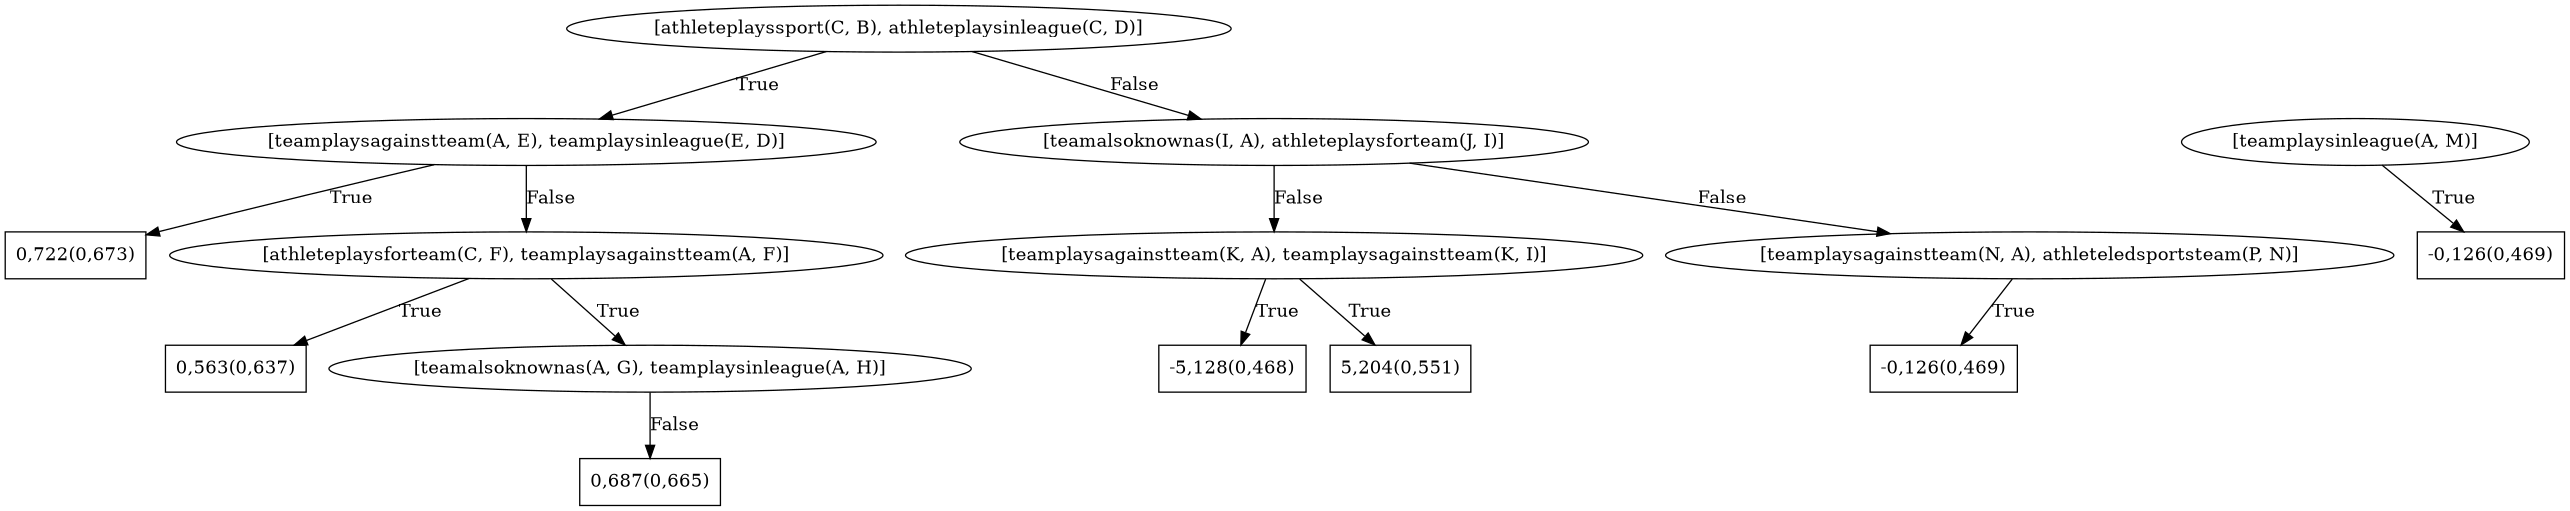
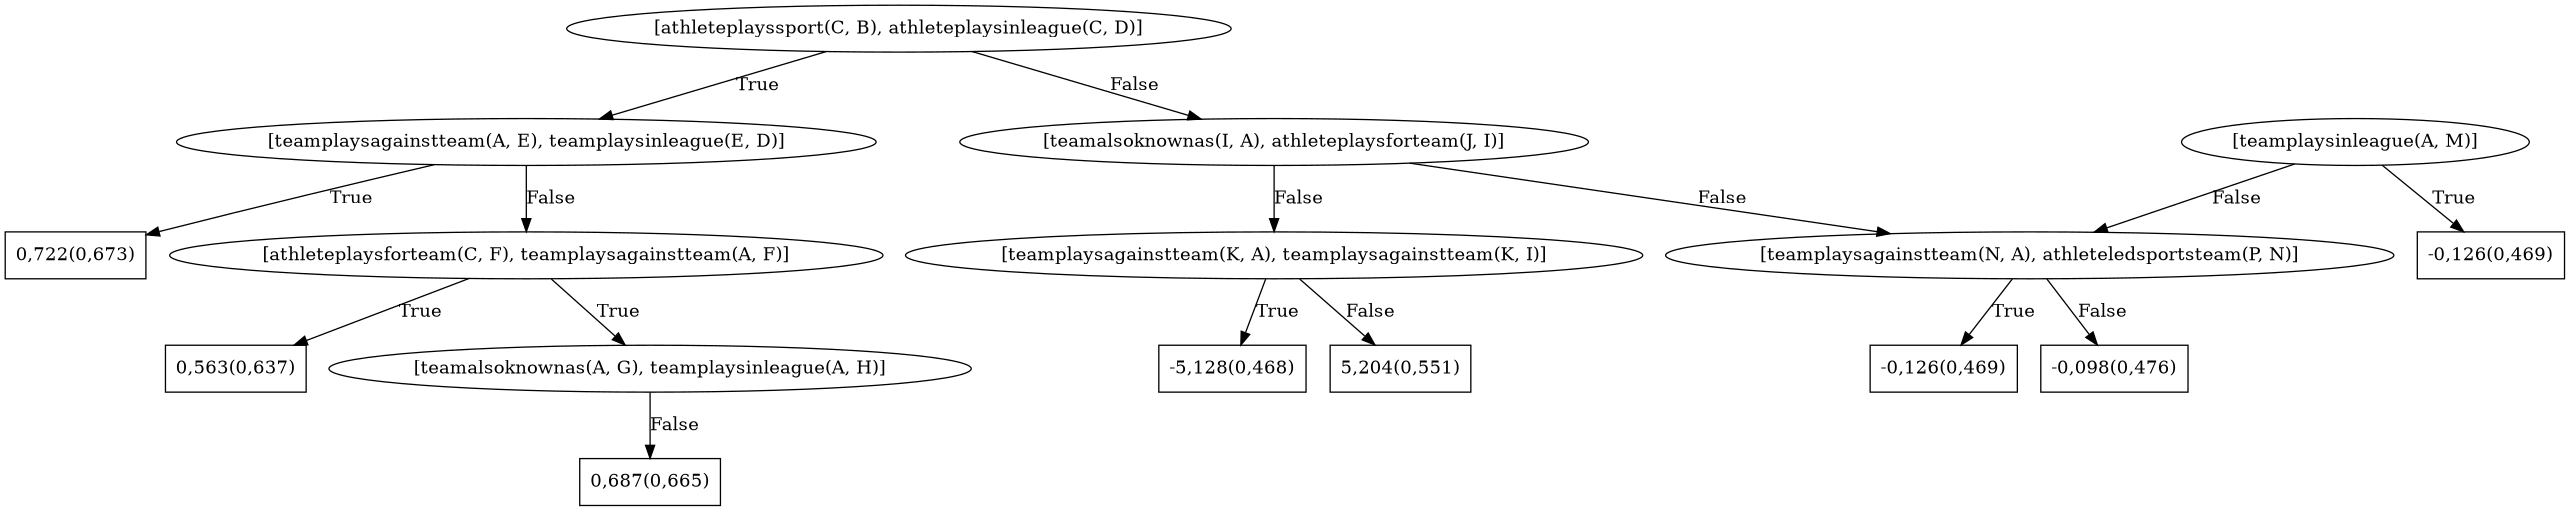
none -> (2201, 196)
(1371, 312) -> (1371, 312)
none -> (2114, 369)
